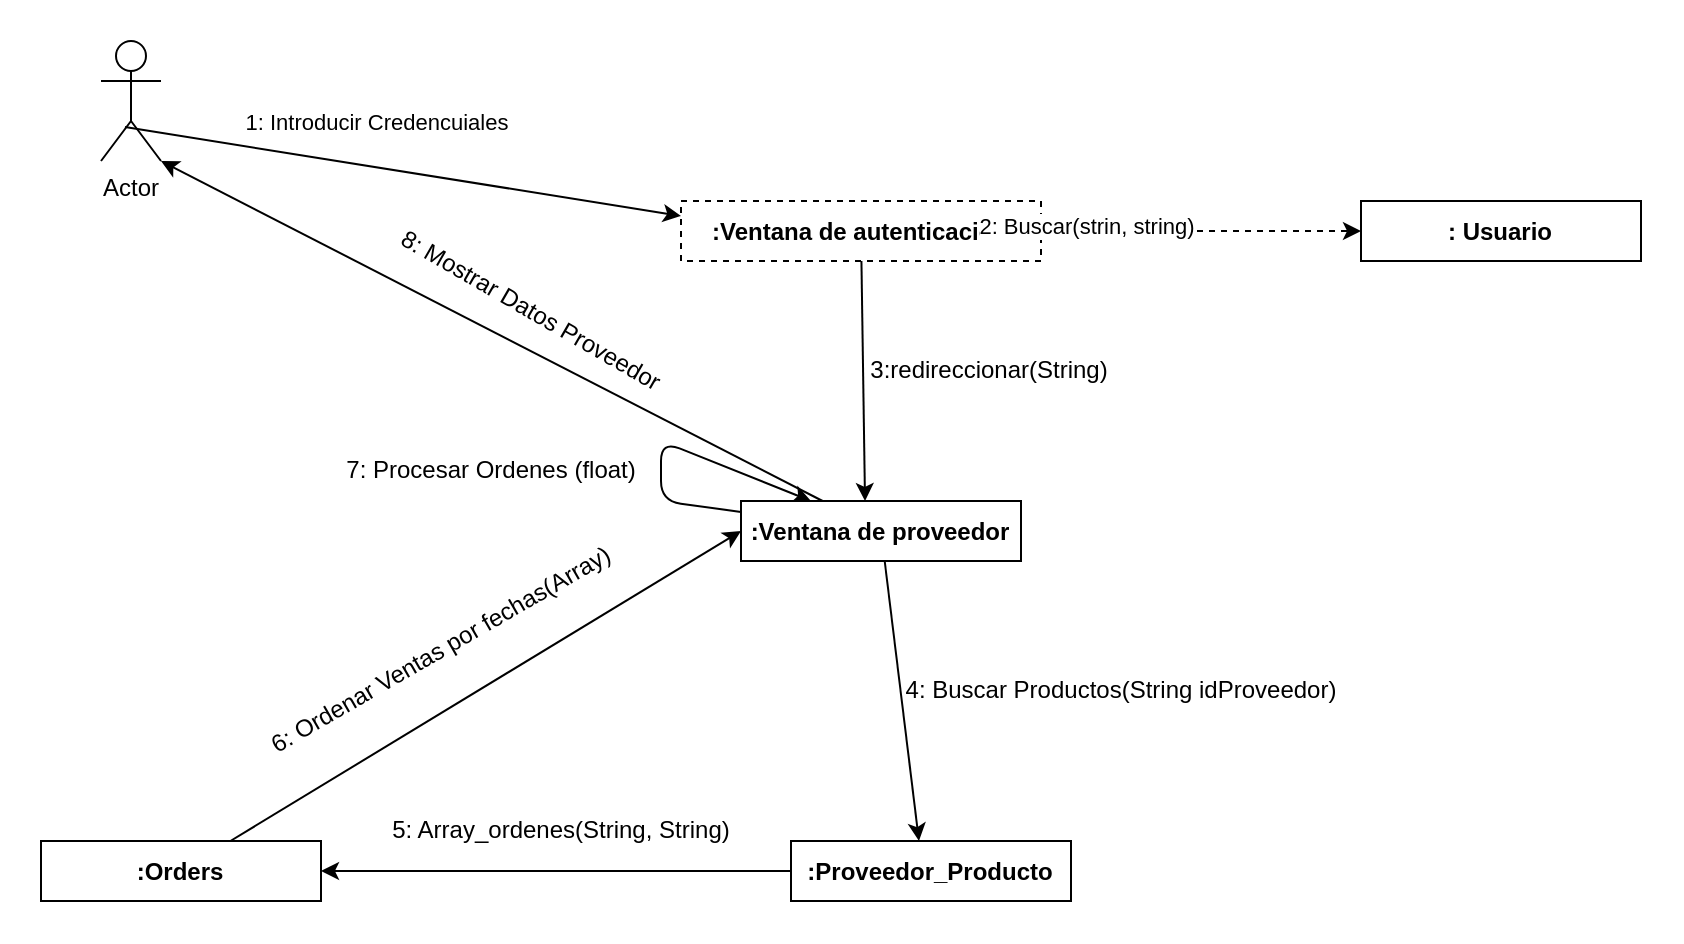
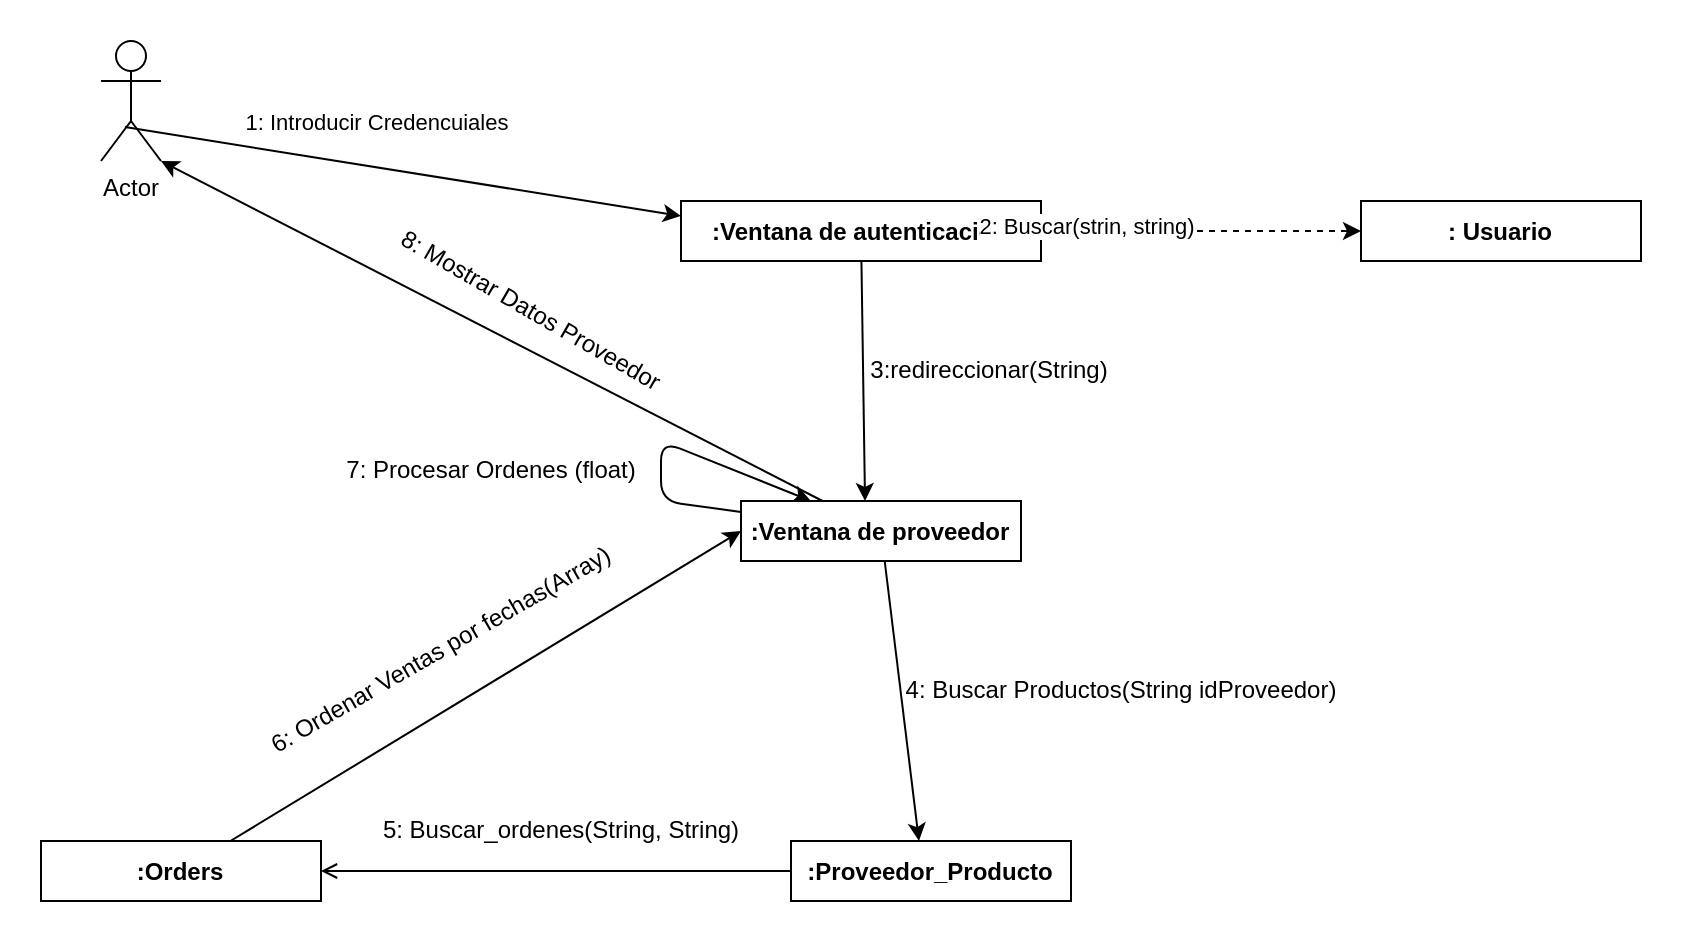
(861, 231) -> (861, 231)
(562, 831) -> (562, 831)
(336, 871) -> (332, 871)
